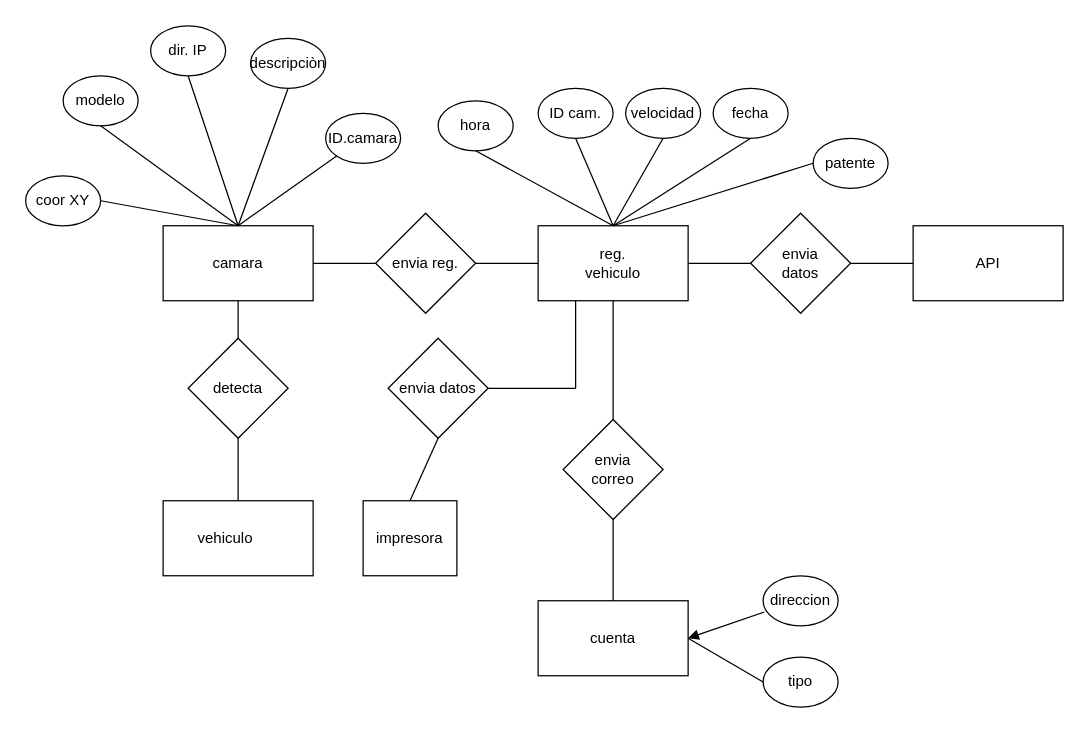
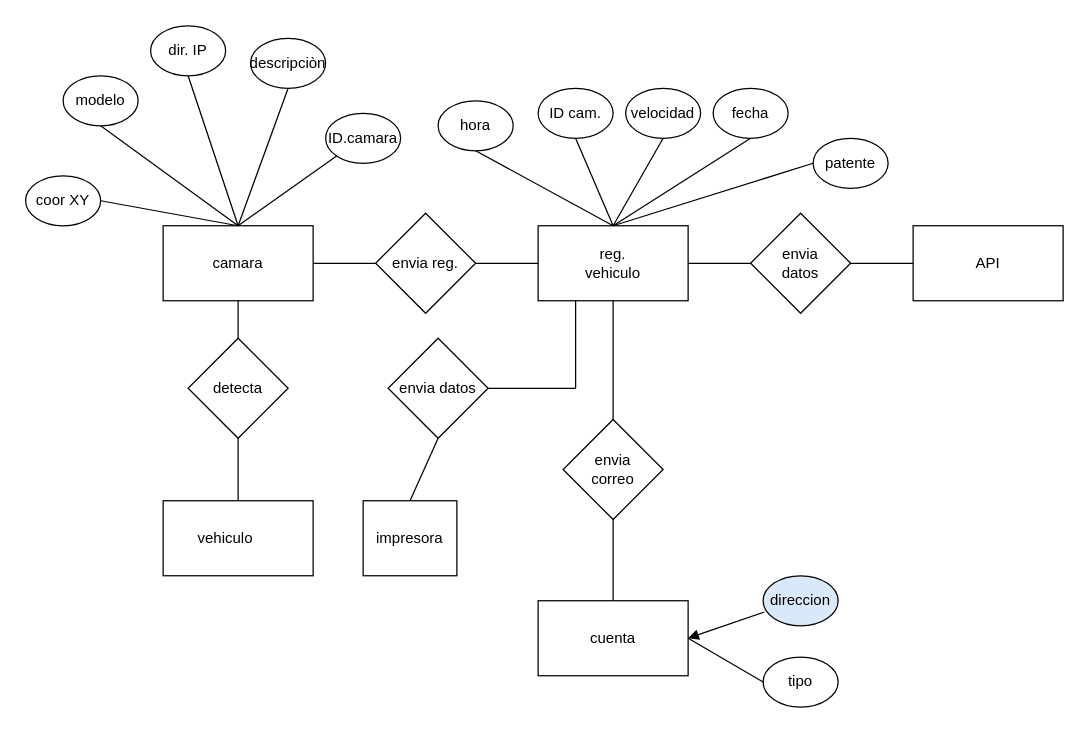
(801, 601) -> (801, 601)
